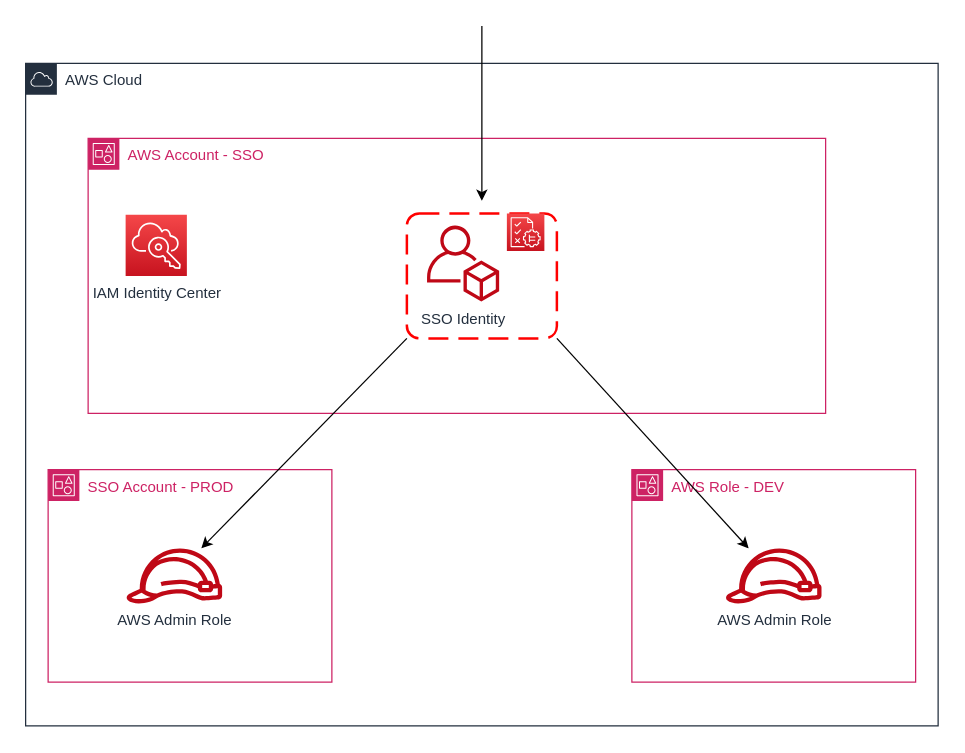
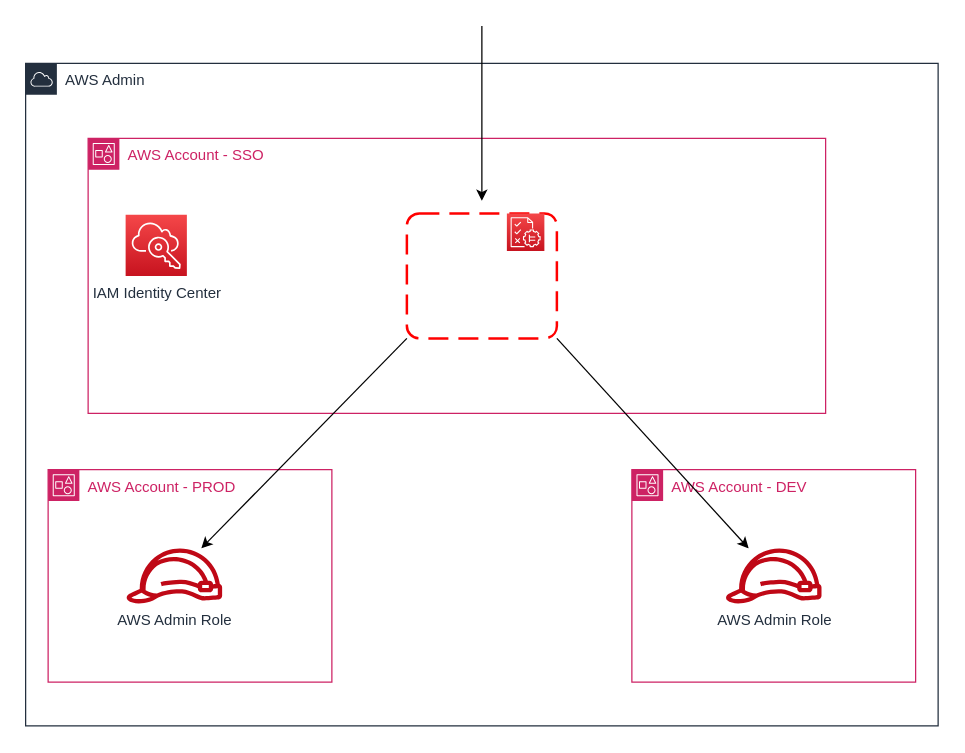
(100, 81) -> (100, 81)
(463, 263) -> none
(158, 487) -> (158, 487)
(723, 487) -> (737, 487)
